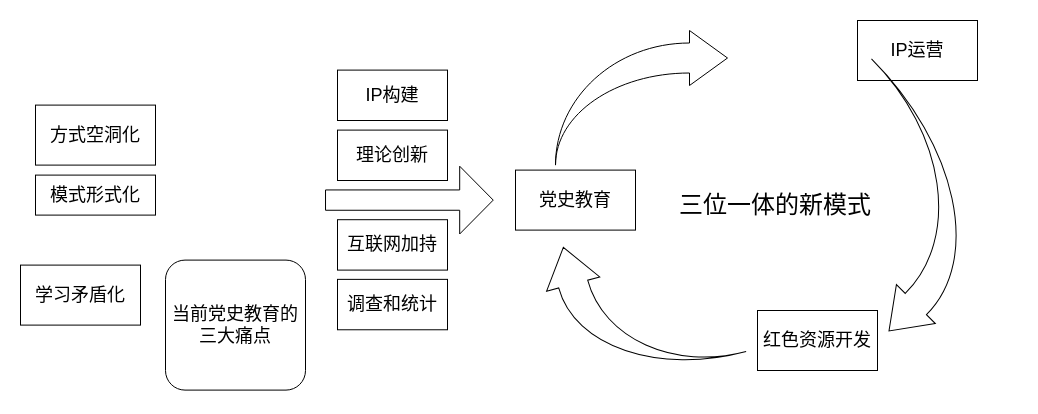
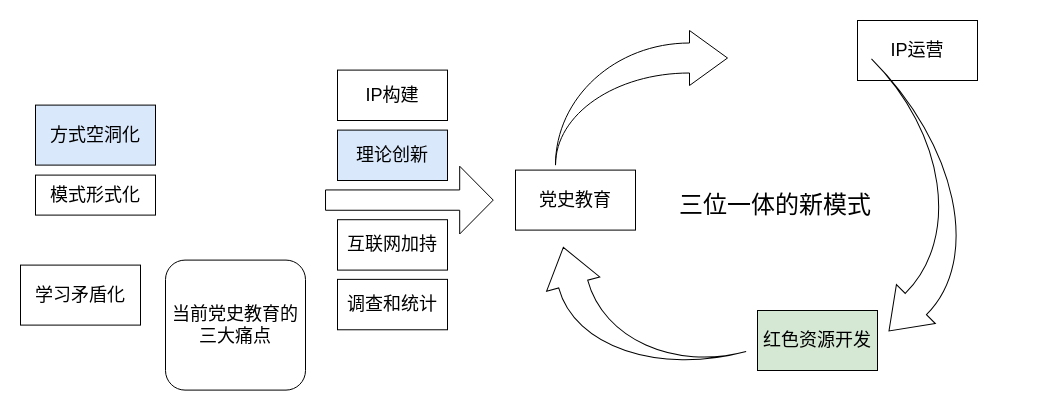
(96, 135) -> (96, 135)
(393, 155) -> (393, 155)
(818, 341) -> (818, 341)
